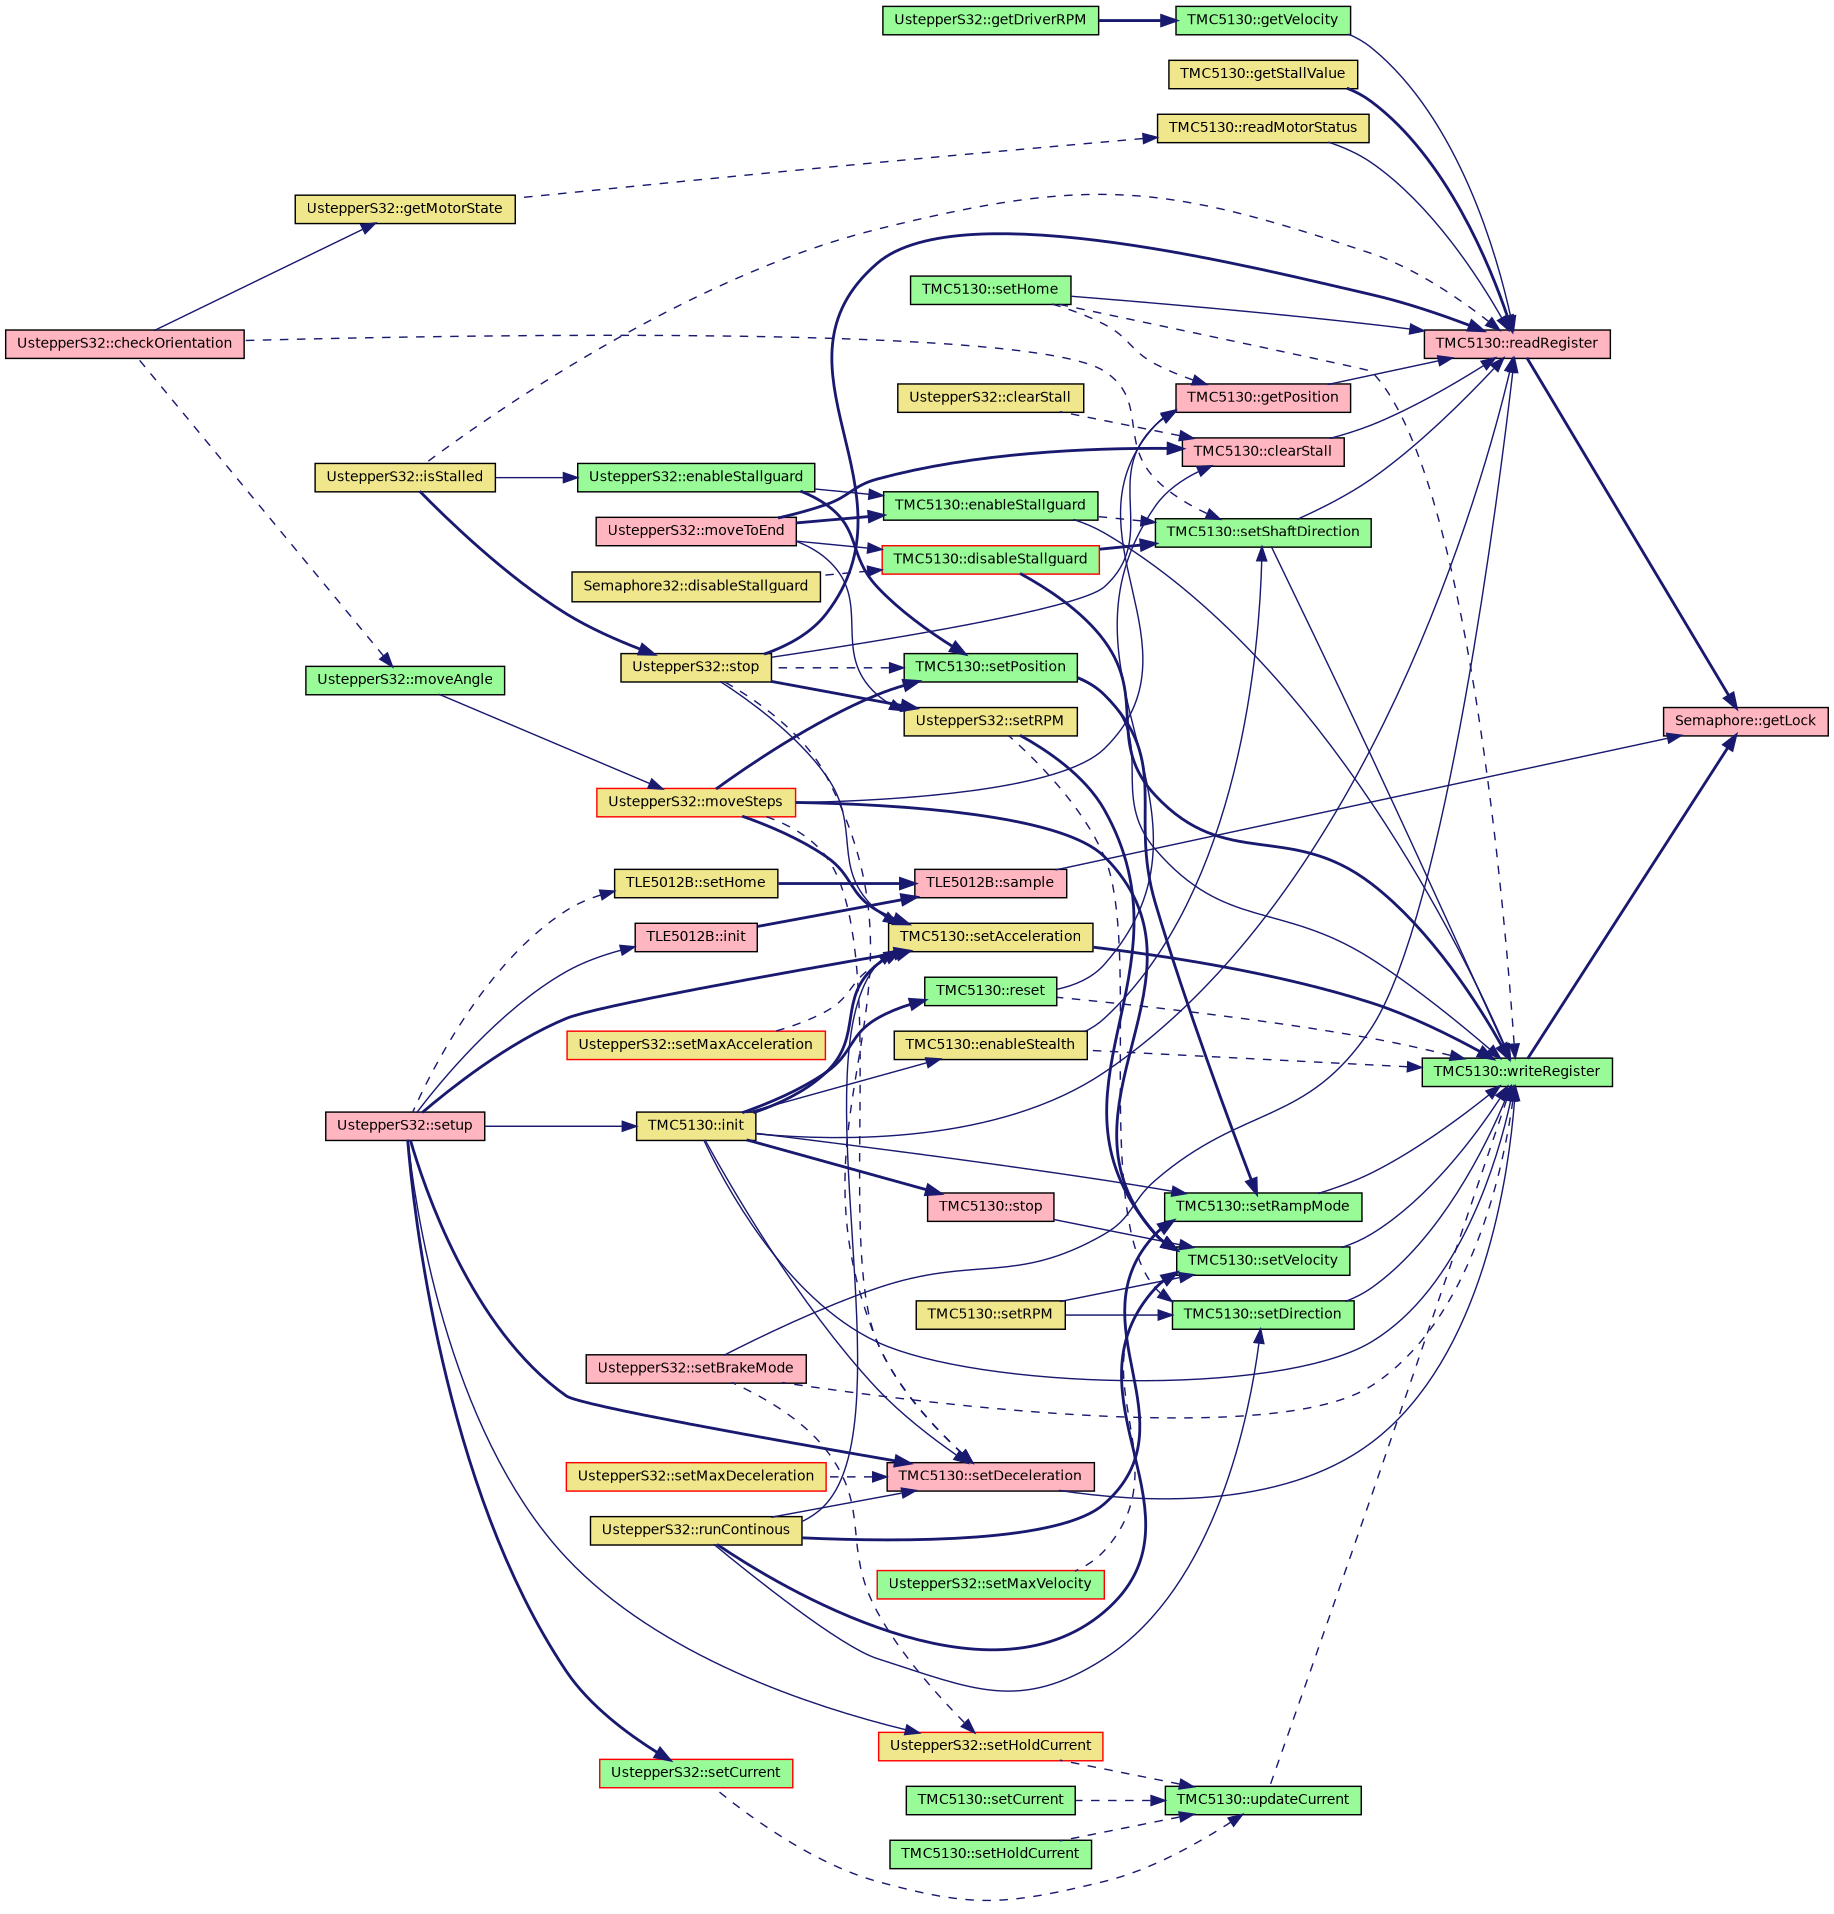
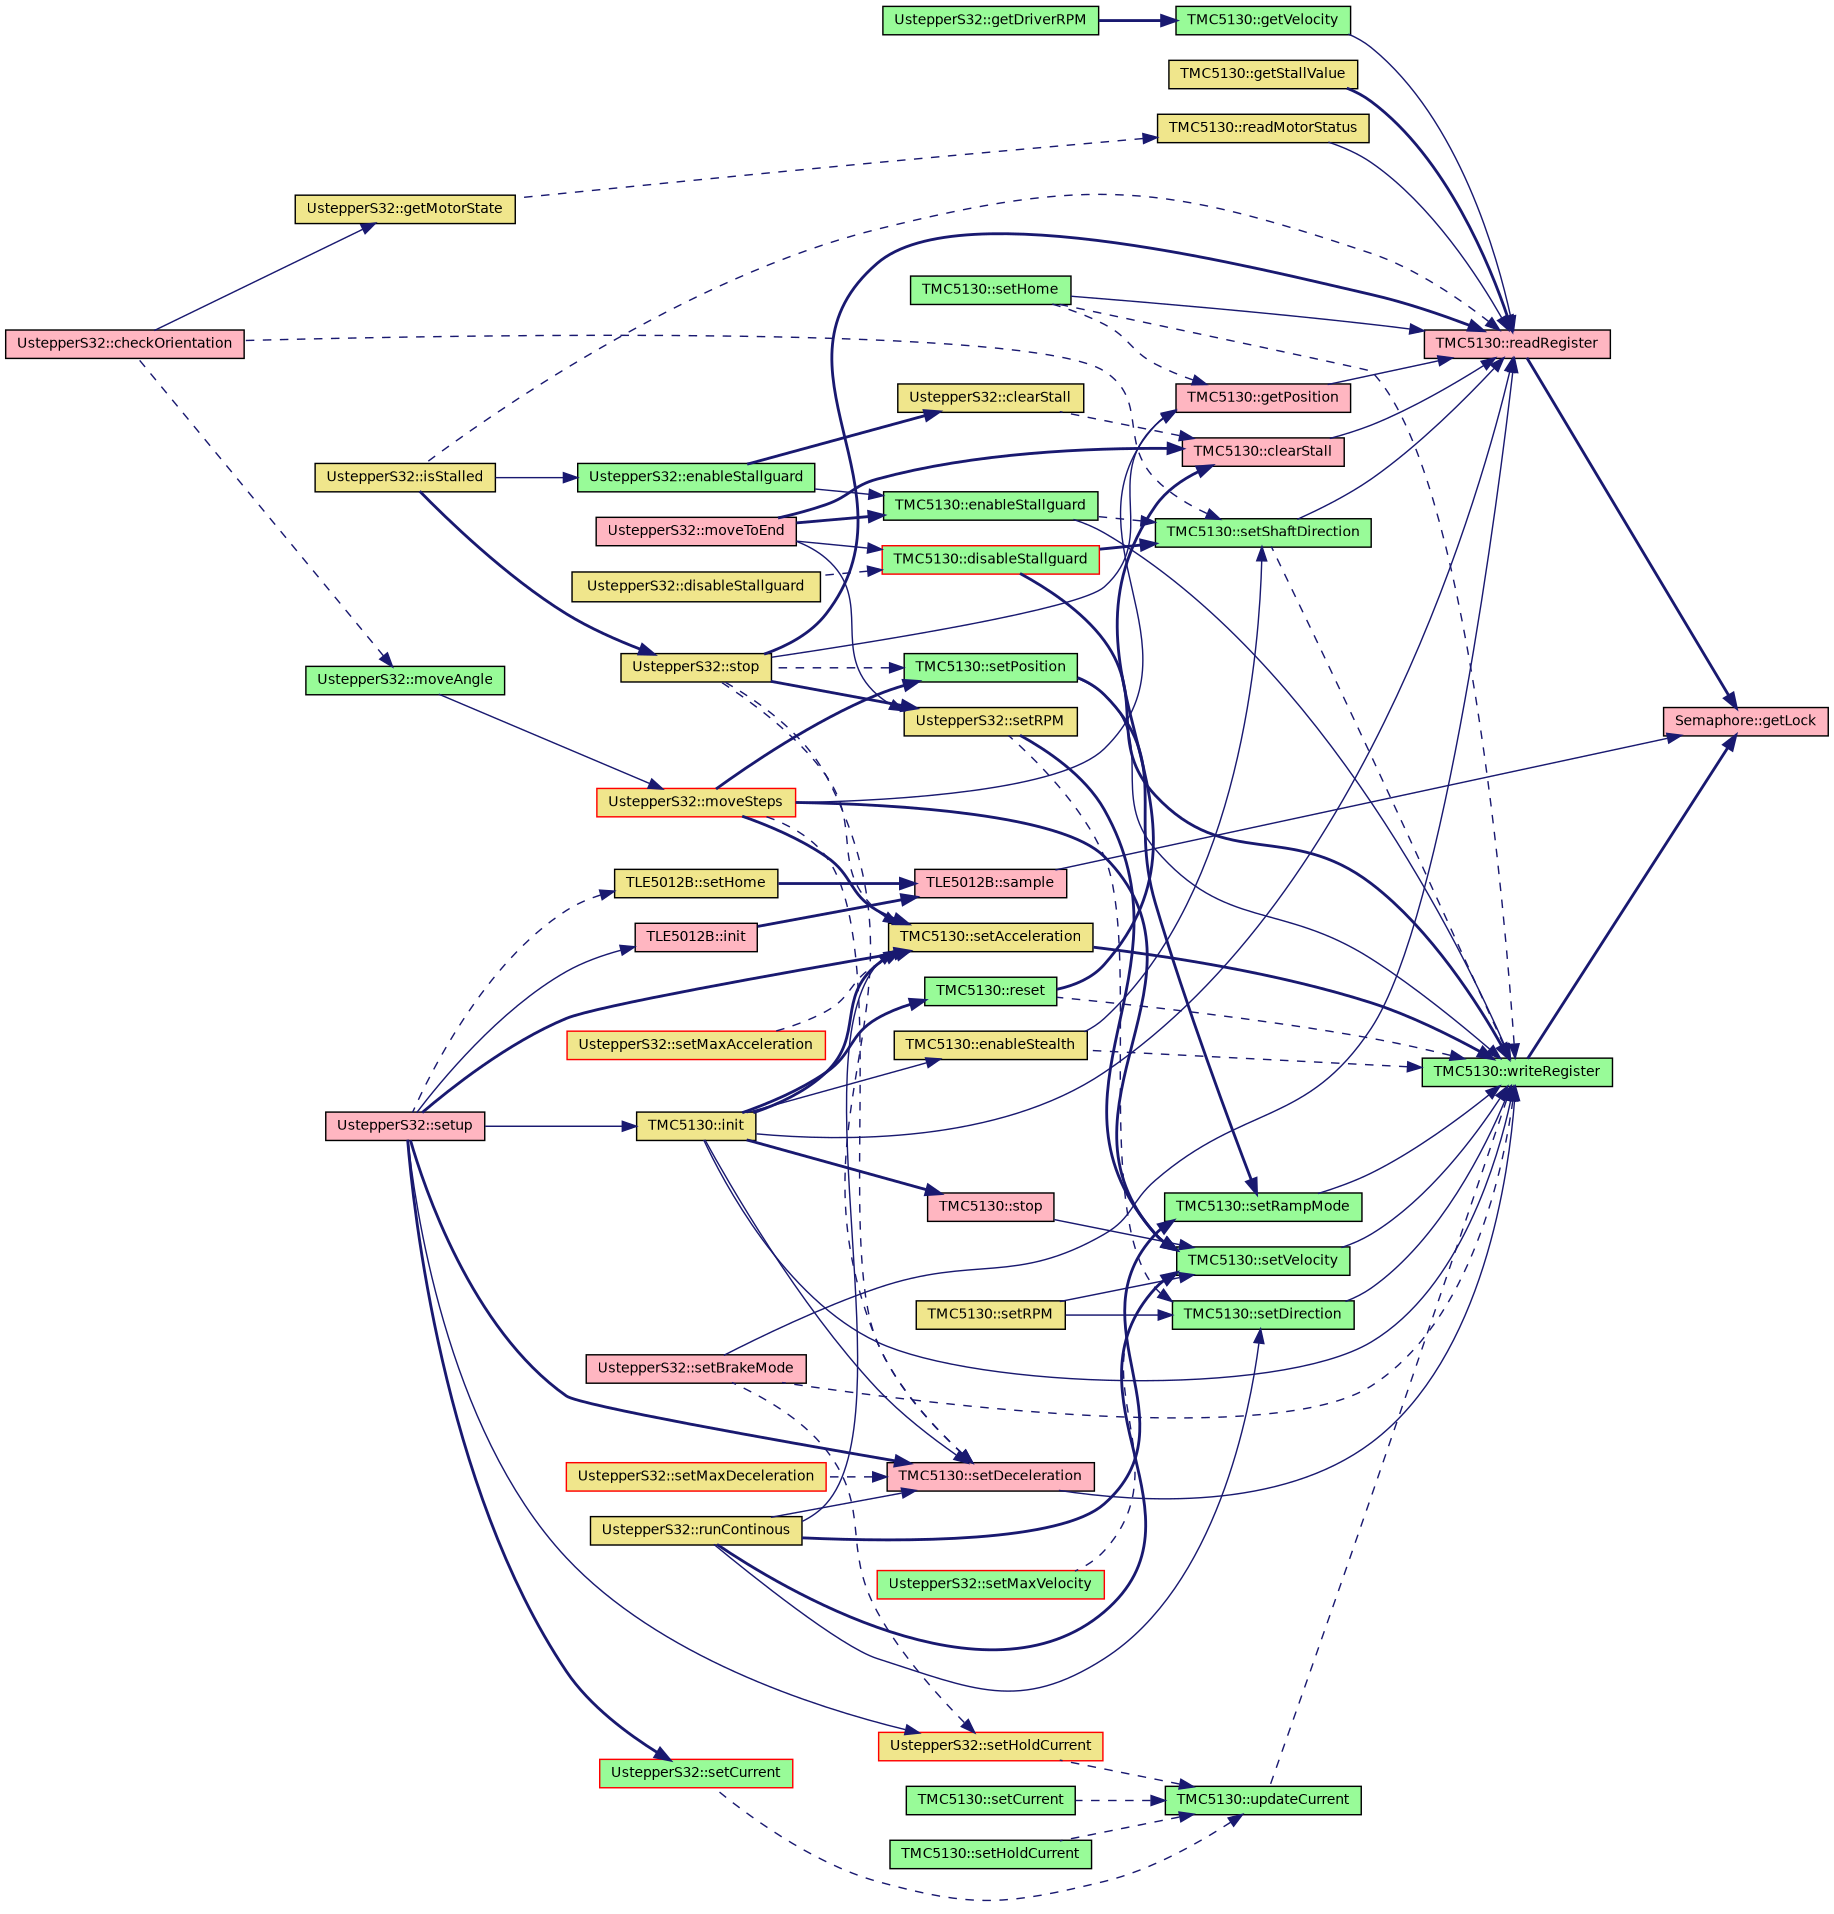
(871, 579) -> (836, 440)
(696, 587) -> (696, 587)
(1120, 650) -> (1120, 650)
(830, 782) -> (830, 782)
(1395, 807) -> (1395, 807)
(964, 1160) -> none
